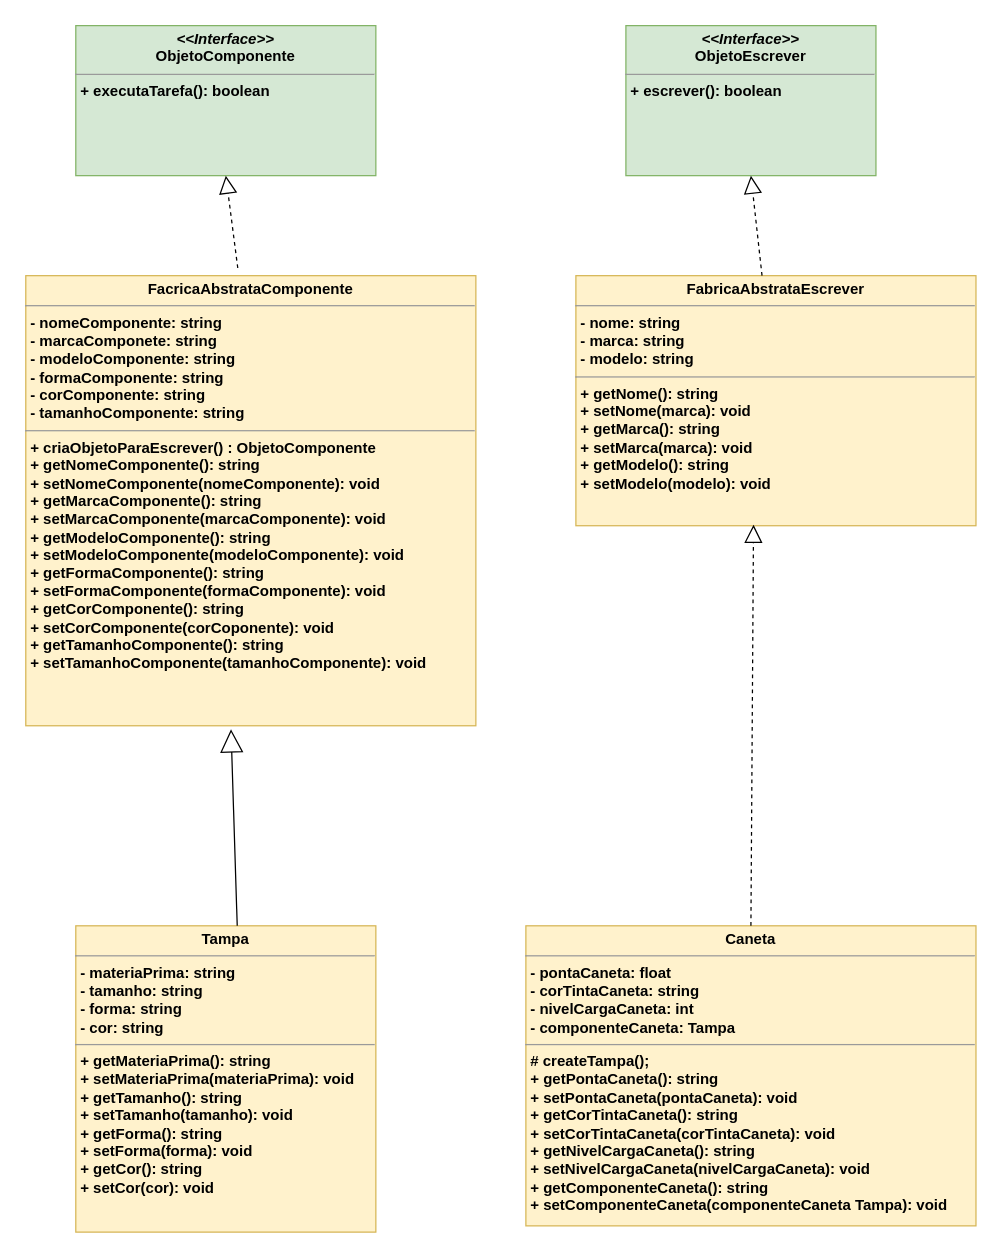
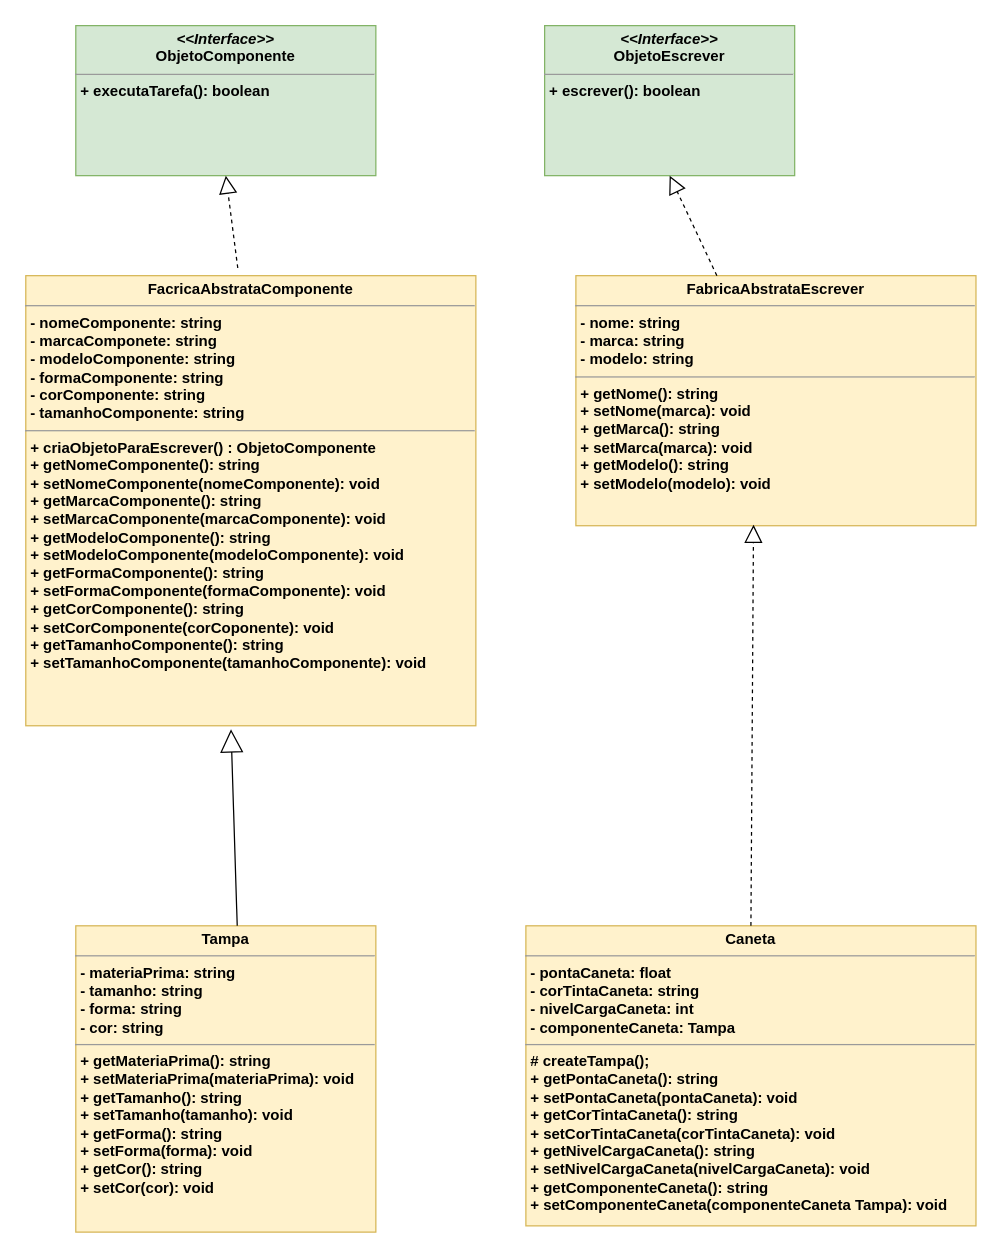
(751, 101) -> (669, 101)
